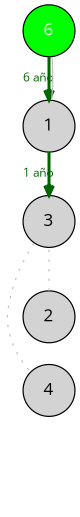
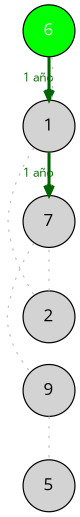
(39, 78) -> (39, 78)
(53, 79) -> (53, 79)
(49, 221) -> (49, 221)
none -> (8, 222)
(49, 390) -> (49, 390)
none -> (49, 486)
